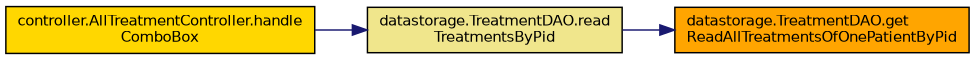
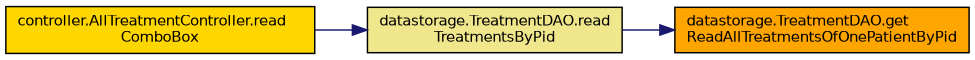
(160, 30) -> (160, 30)
